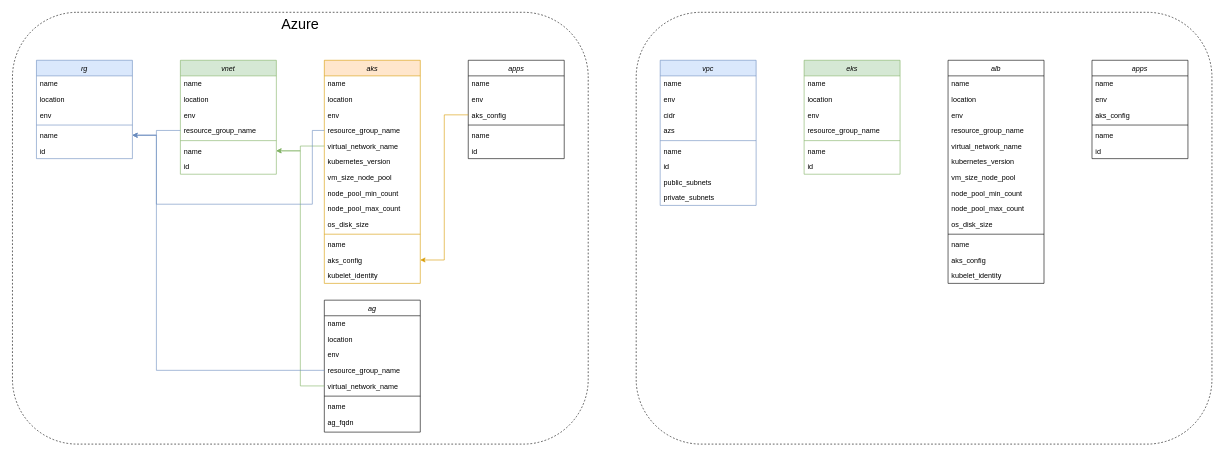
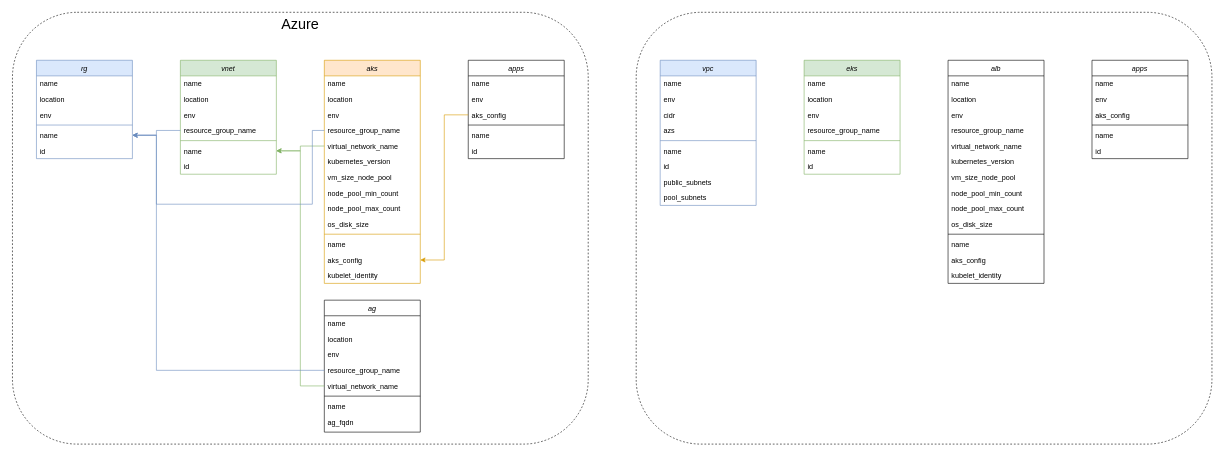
(693, 198) -> (687, 198)
